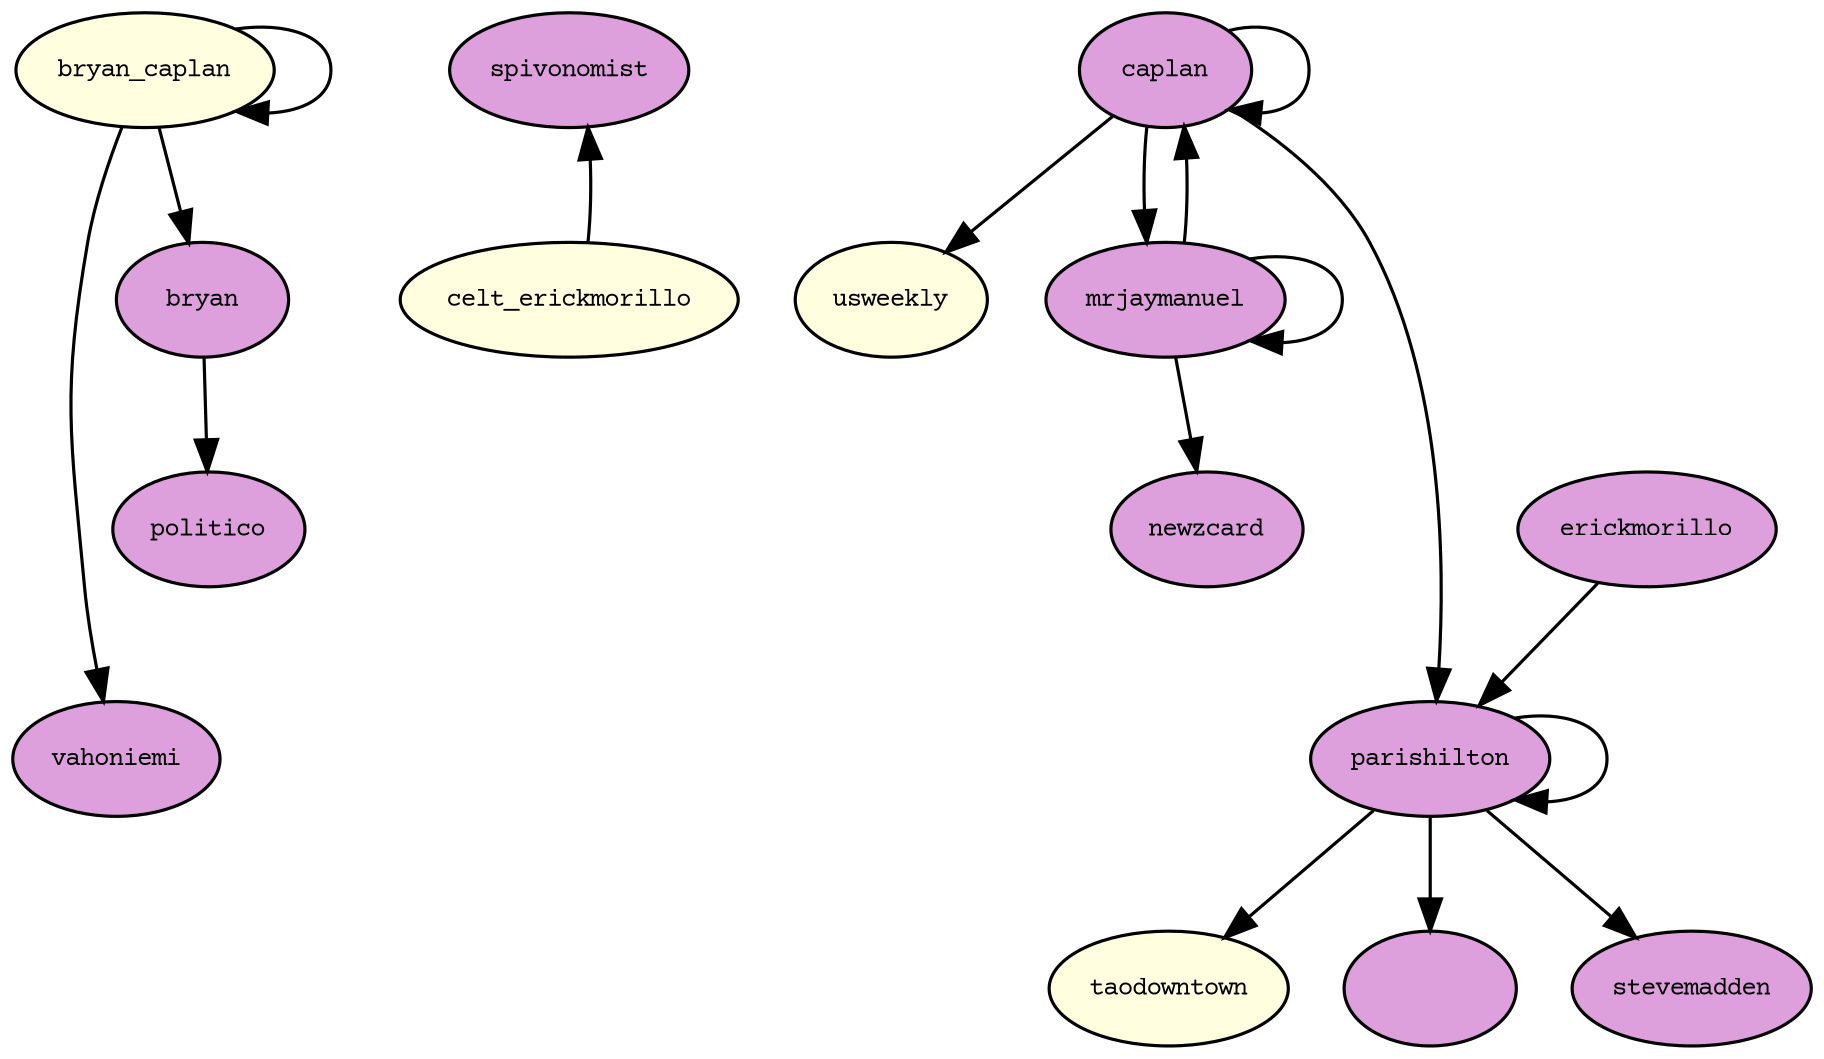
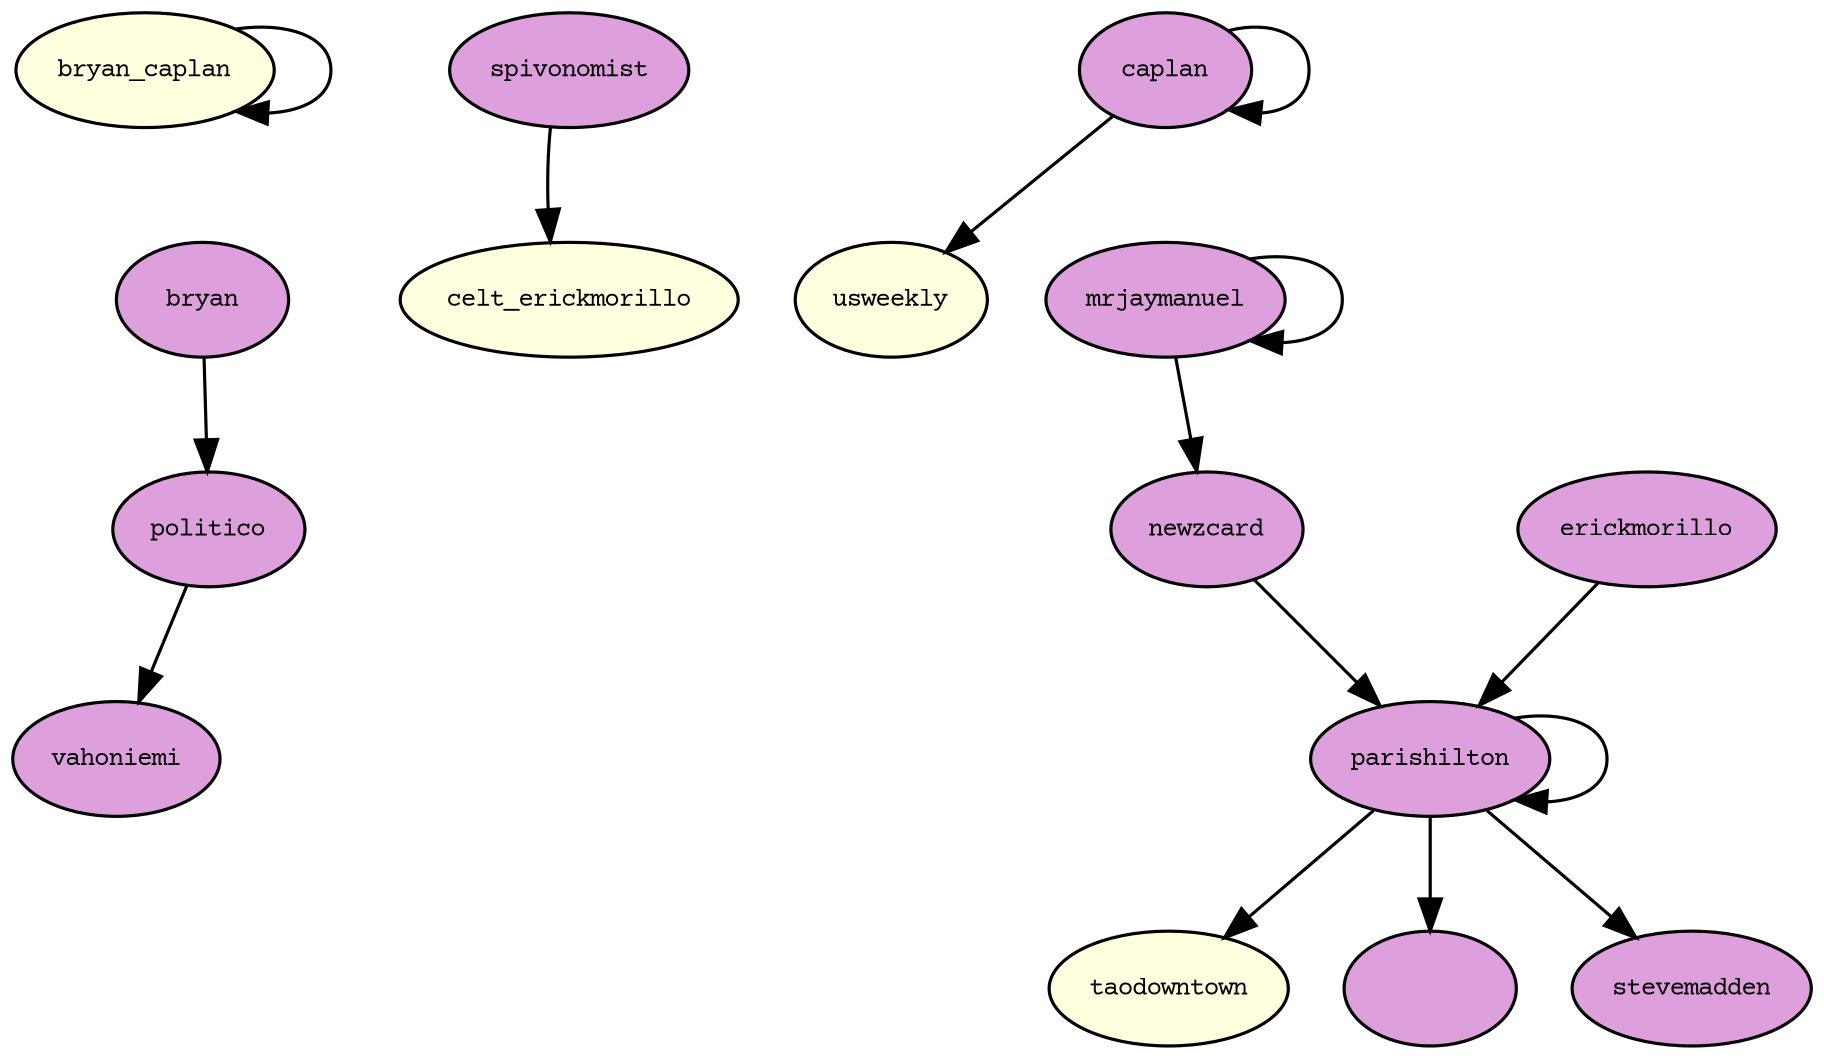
(1144, 168) -> none
(170, 169) -> none
(591, 200) -> (548, 168)
(1187, 201) -> none
(1413, 355) -> (1305, 631)
(71, 396) -> (169, 629)
